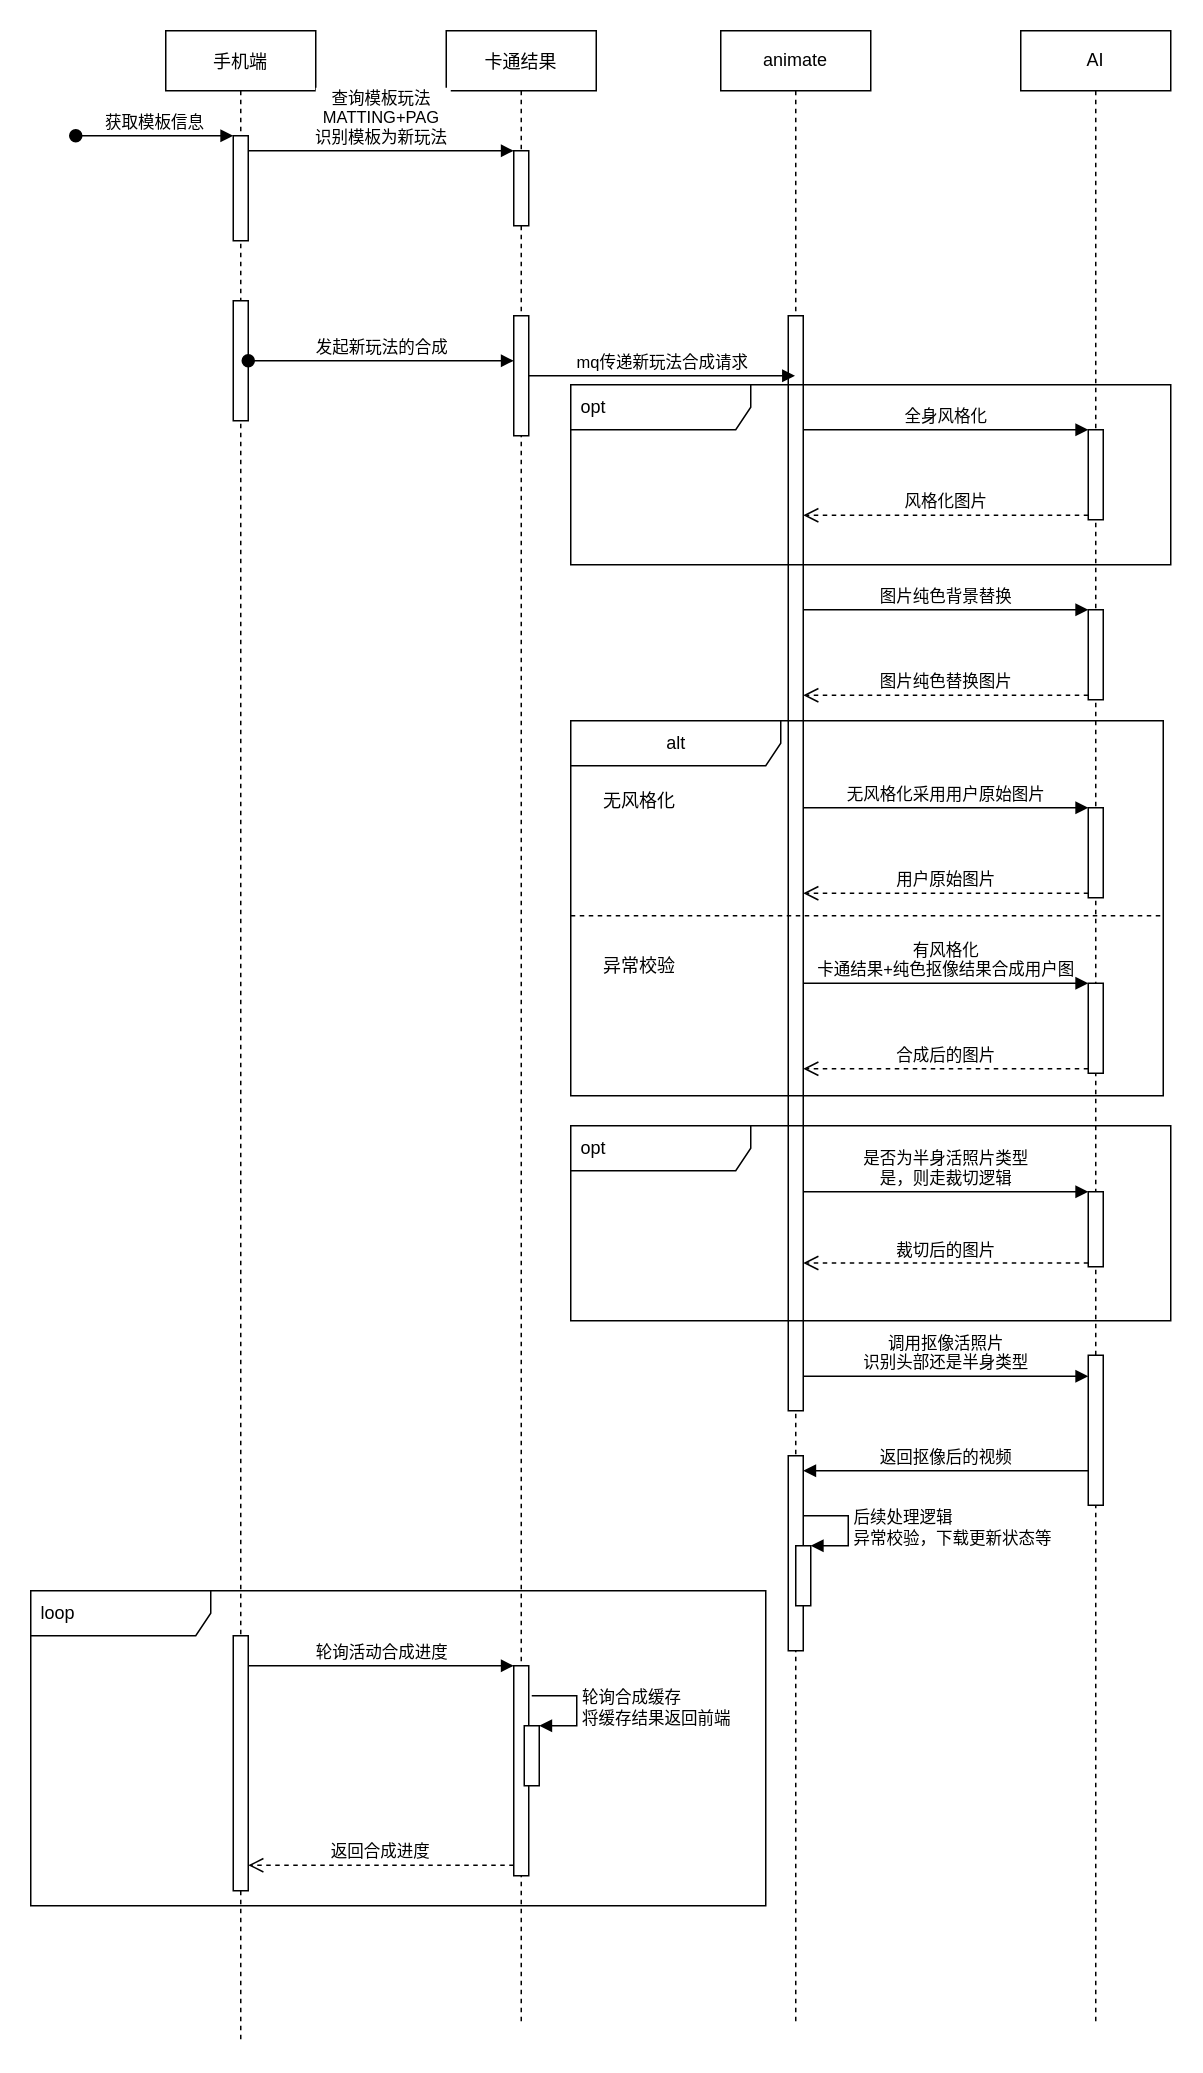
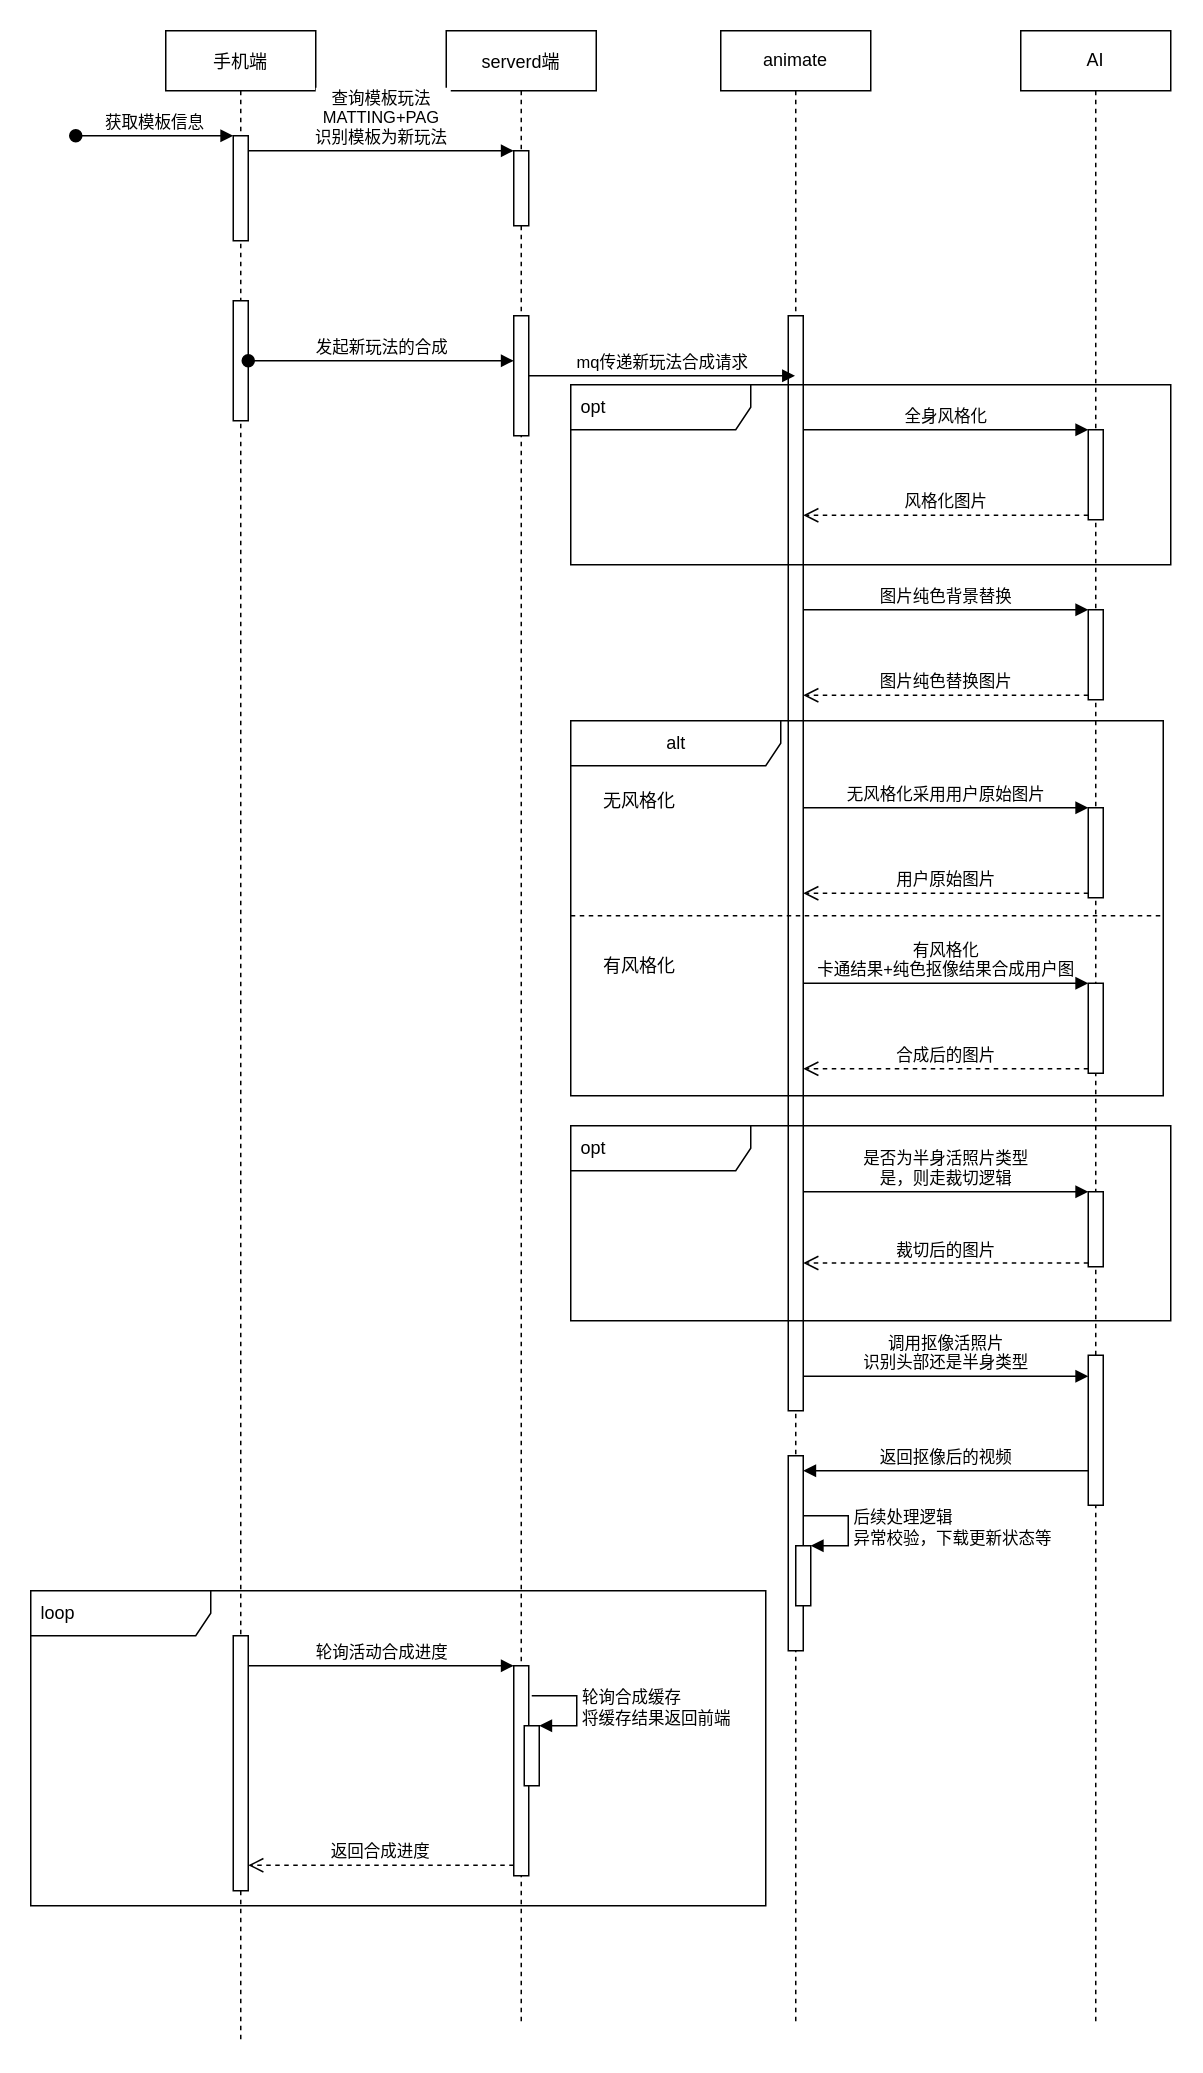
(521, 62) -> (521, 62)
(639, 966) -> (639, 966)
